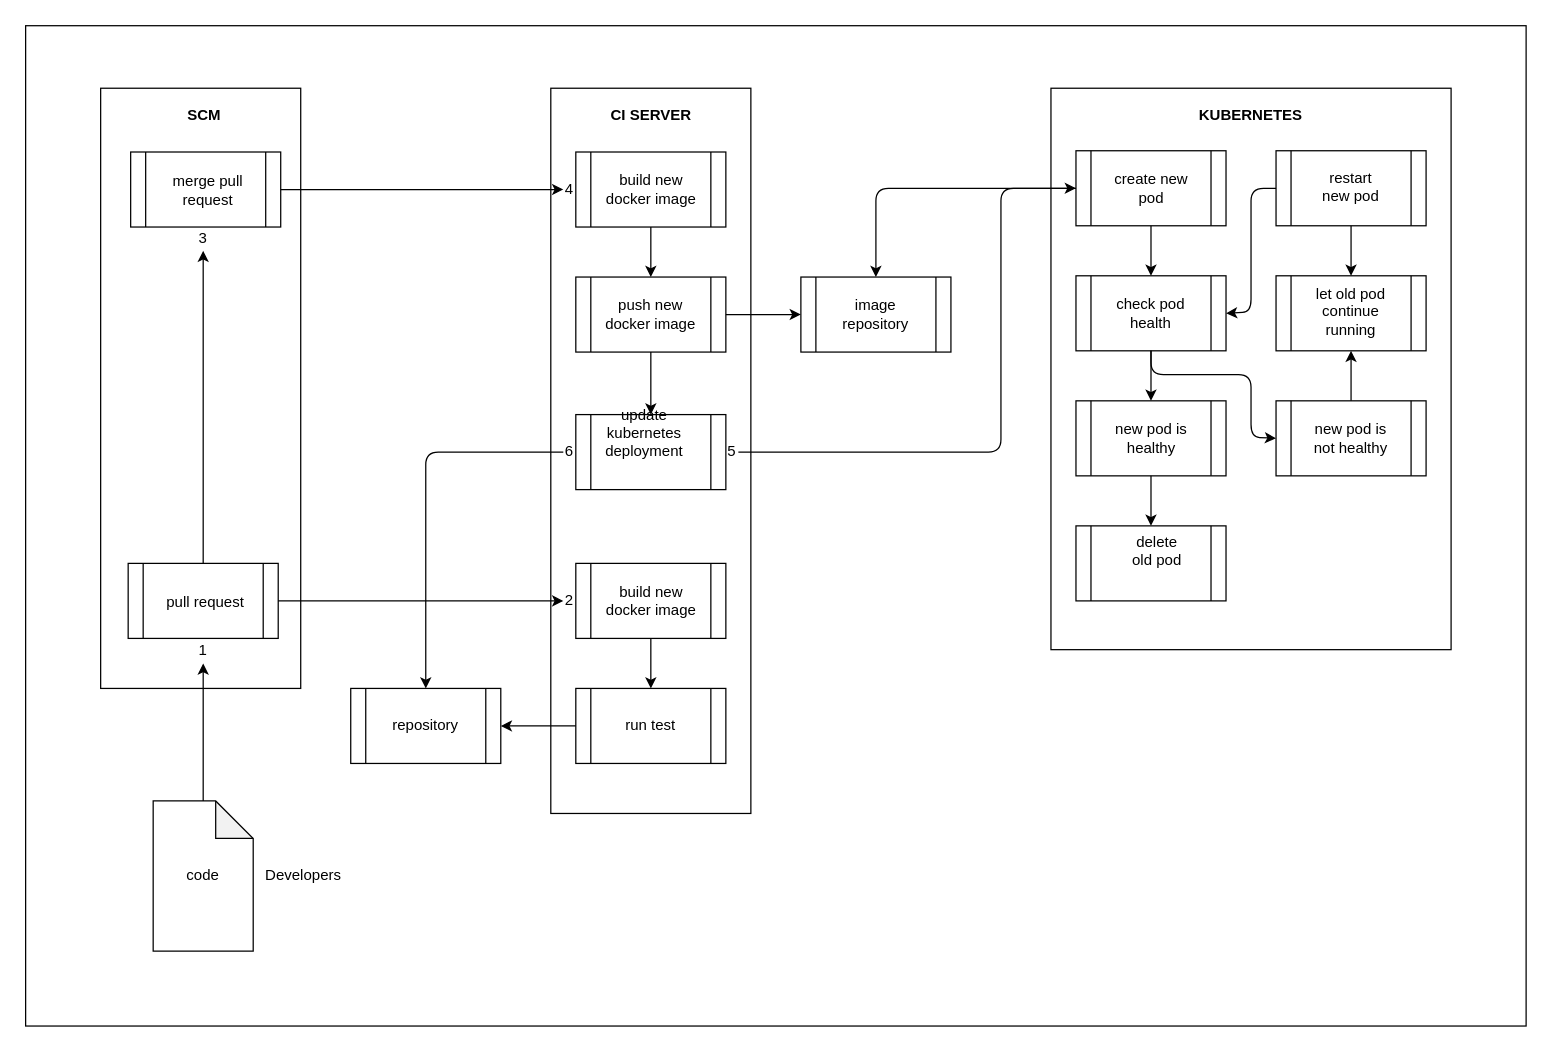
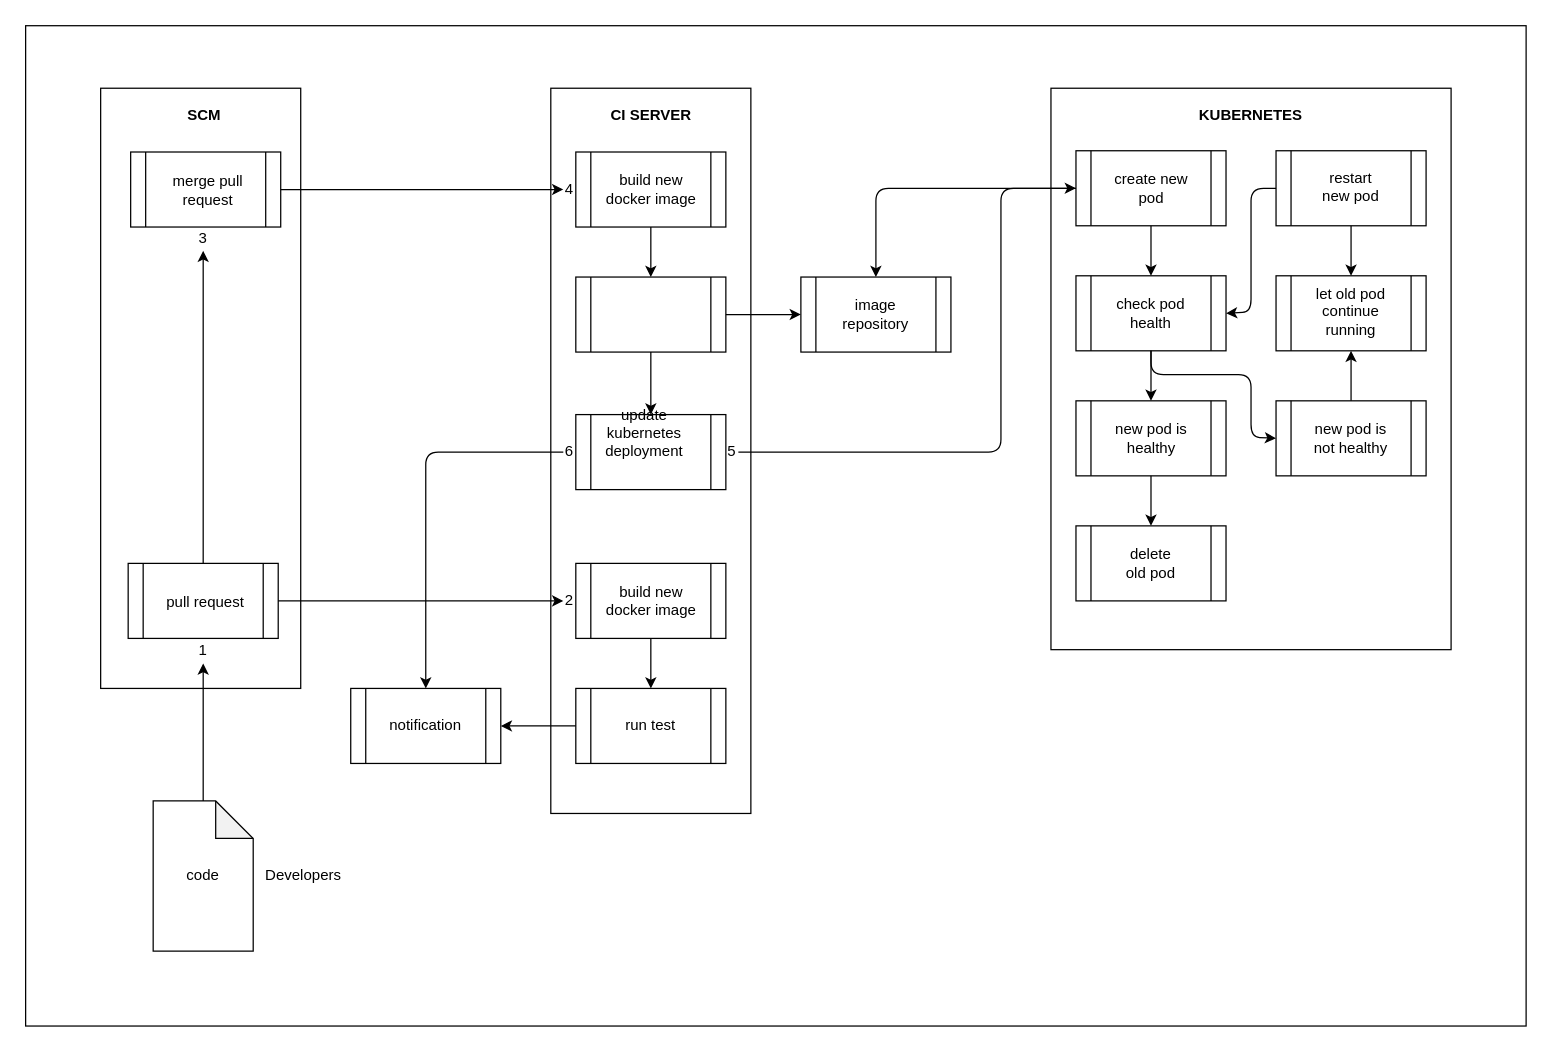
(651, 314) -> none
(1157, 551) -> (1151, 563)
(426, 726) -> (426, 726)
